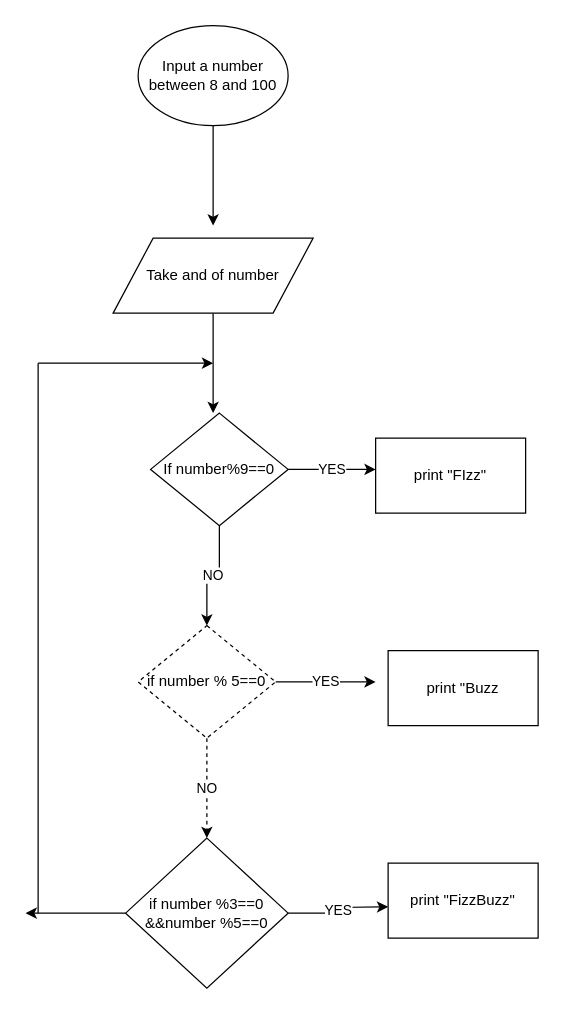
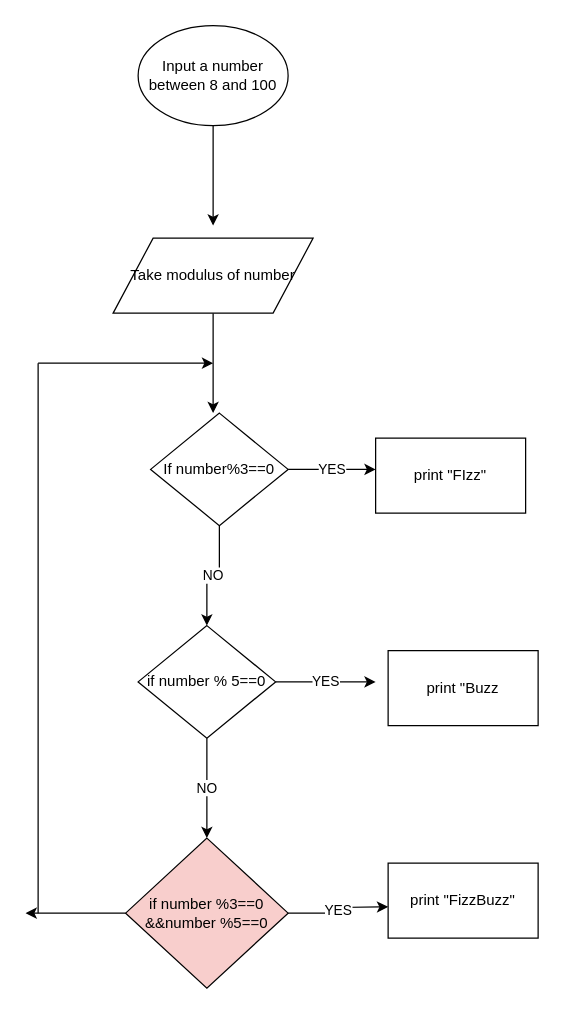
(213, 276) -> (213, 276)
(219, 469) -> (219, 469)
(207, 682) -> (207, 682)
(207, 757) -> (207, 757)
(207, 913) -> (207, 913)
